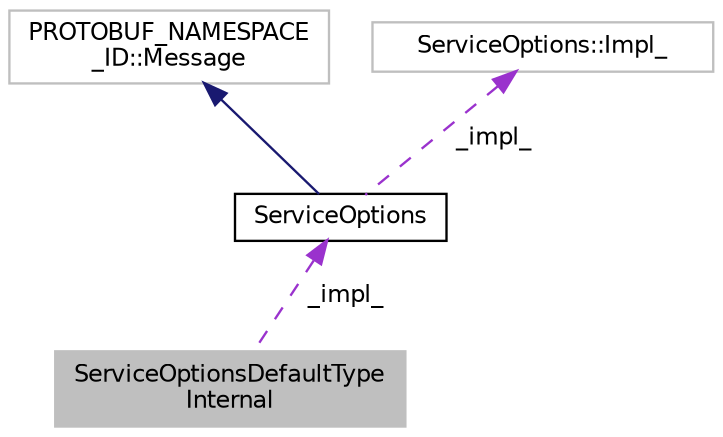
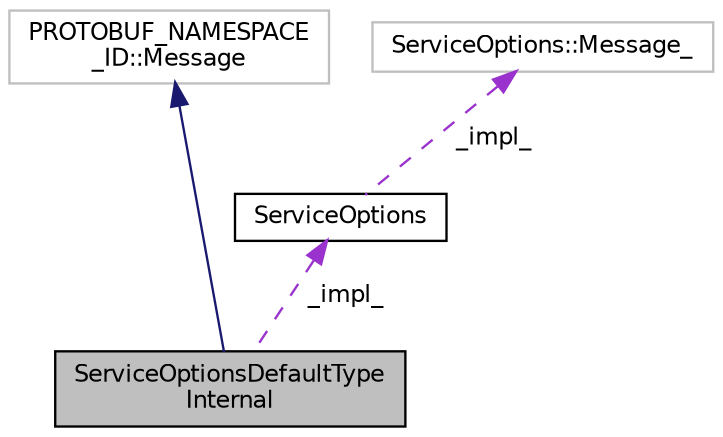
(543, 47) -> (543, 47)
(270, 147) -> (202, 229)
(230, 389) -> (230, 389)
